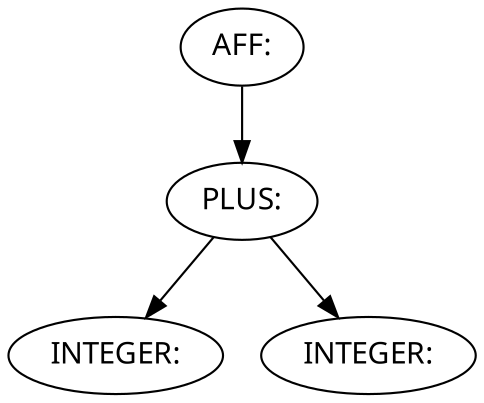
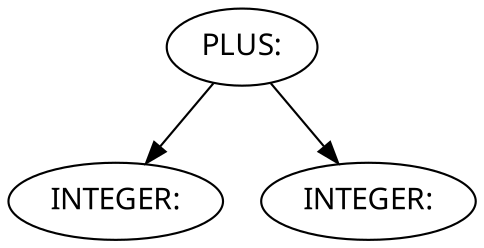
(242, 47) -> none
